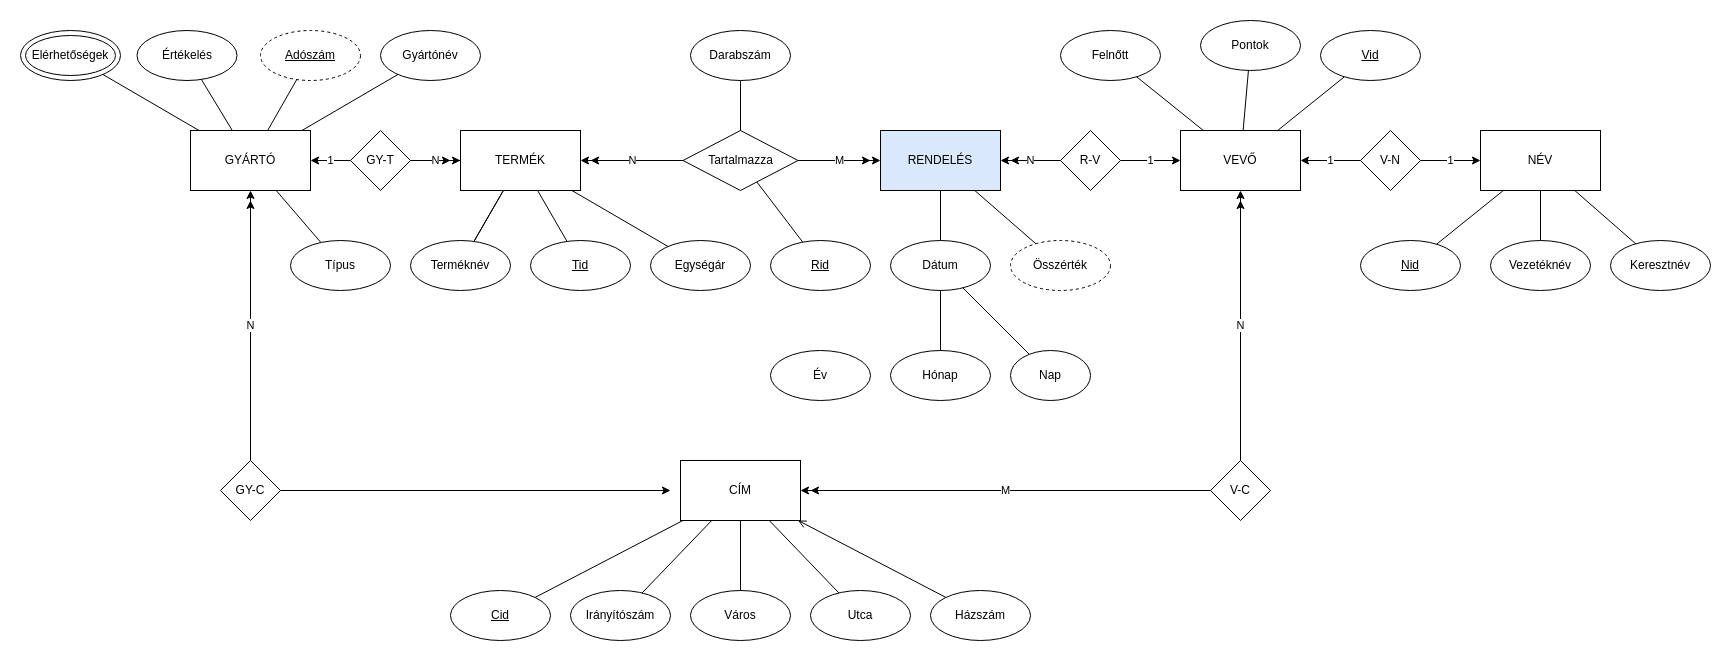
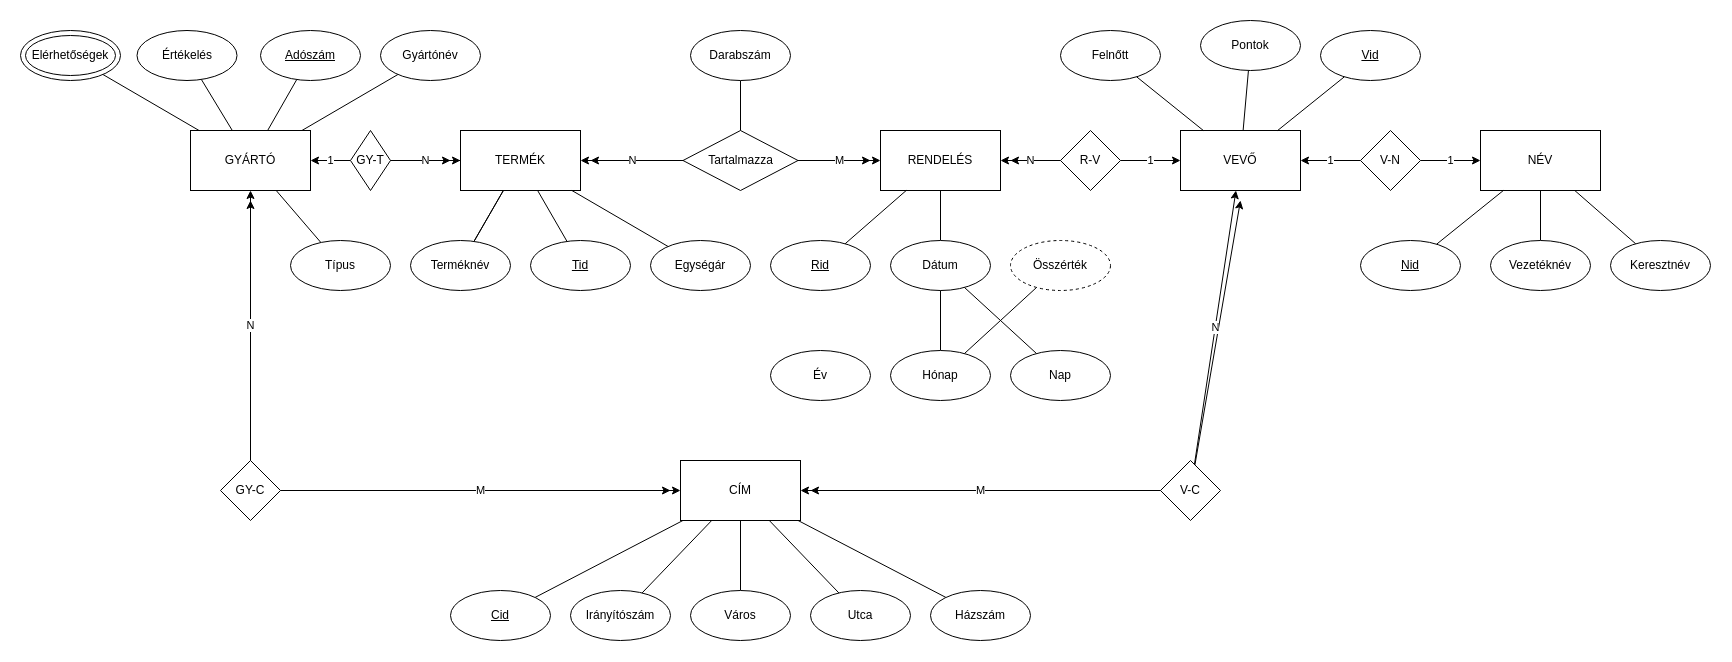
(311, 56) -> (311, 56)
(381, 161) -> (371, 161)
(941, 161) -> (941, 161)
(780, 212) -> (875, 217)
(1006, 217) -> (1002, 319)
(1051, 376) -> (1061, 376)
none -> (671, 491)
(1241, 491) -> (1191, 491)
(803, 523) -> (802, 522)
